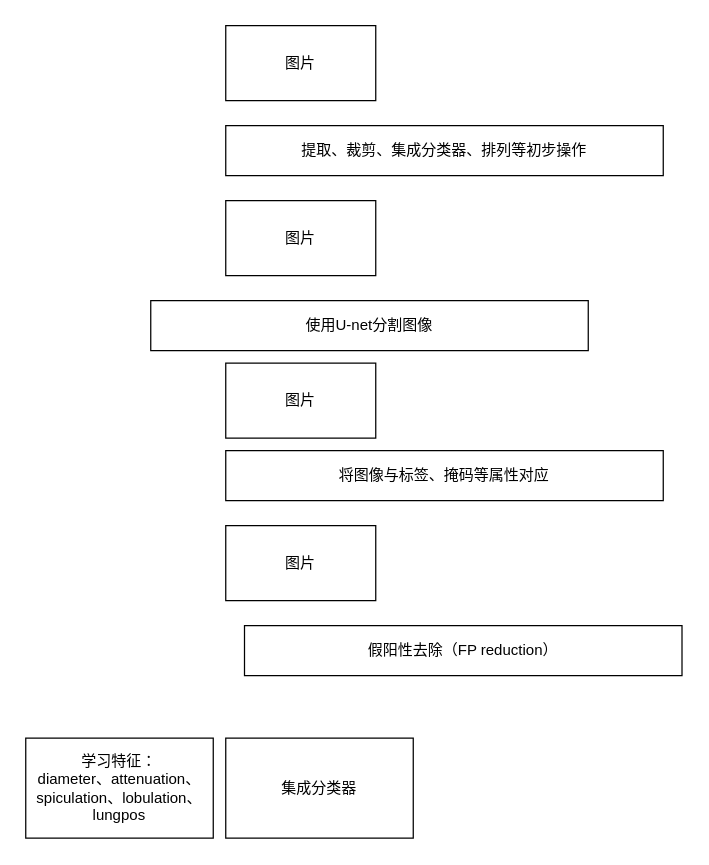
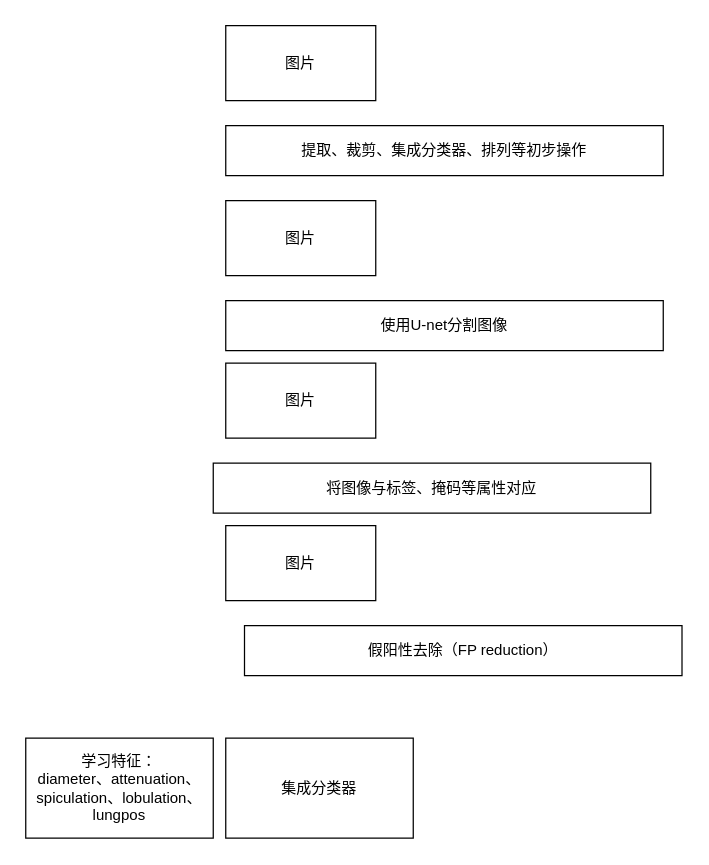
(369, 326) -> (444, 326)
(444, 476) -> (432, 488)
